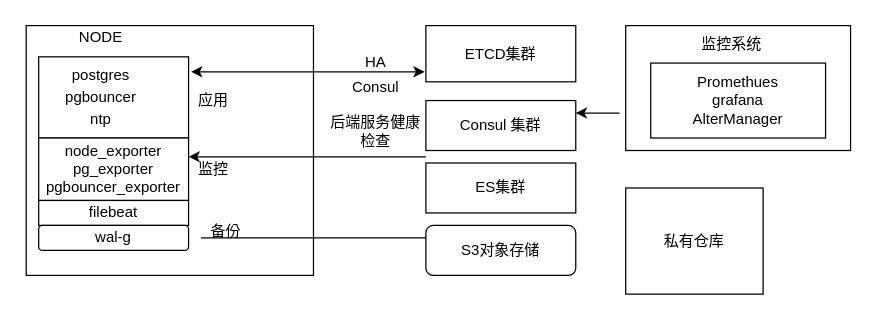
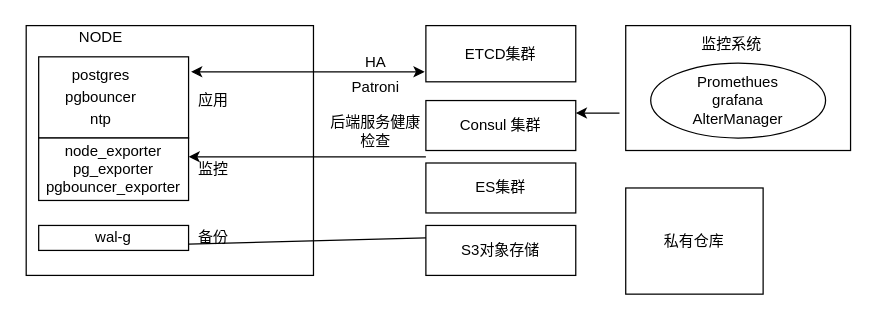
(376, 88) -> (376, 88)
(738, 101) -> (738, 101)
(113, 213) -> none
(226, 232) -> (213, 238)
(113, 238) -> (113, 238)
(501, 251) -> (501, 251)
